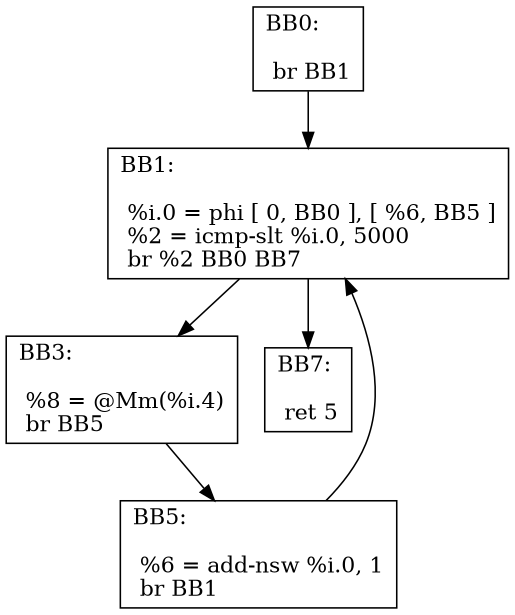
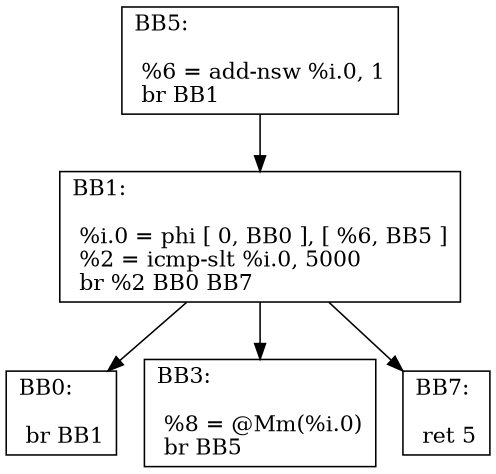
(308, 112) -> (153, 331)
(122, 401) -> (260, 425)
(185, 466) -> none
